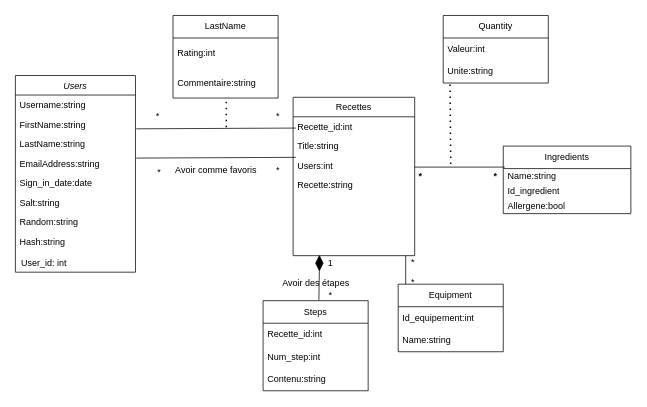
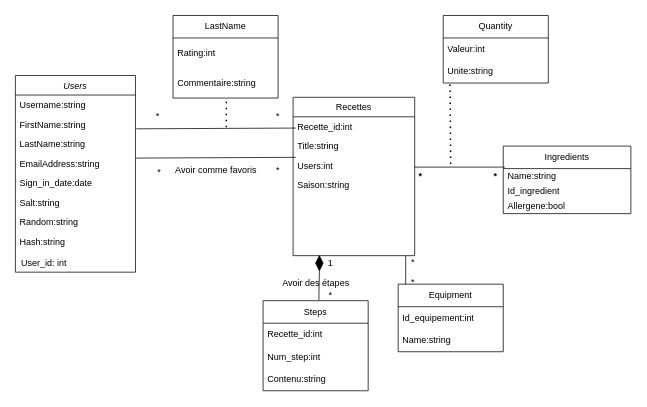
(330, 185) -> (326, 185)
